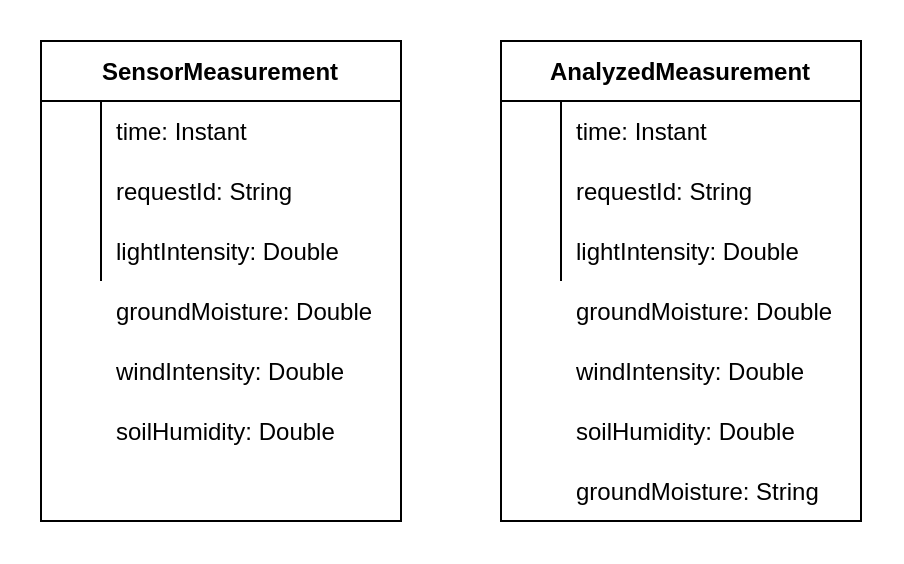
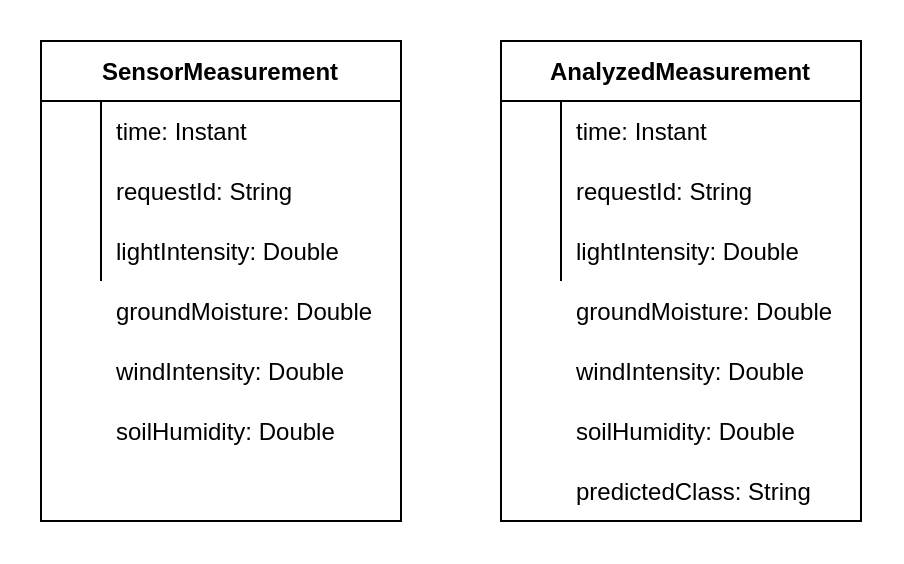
(711, 492) -> (708, 492)
